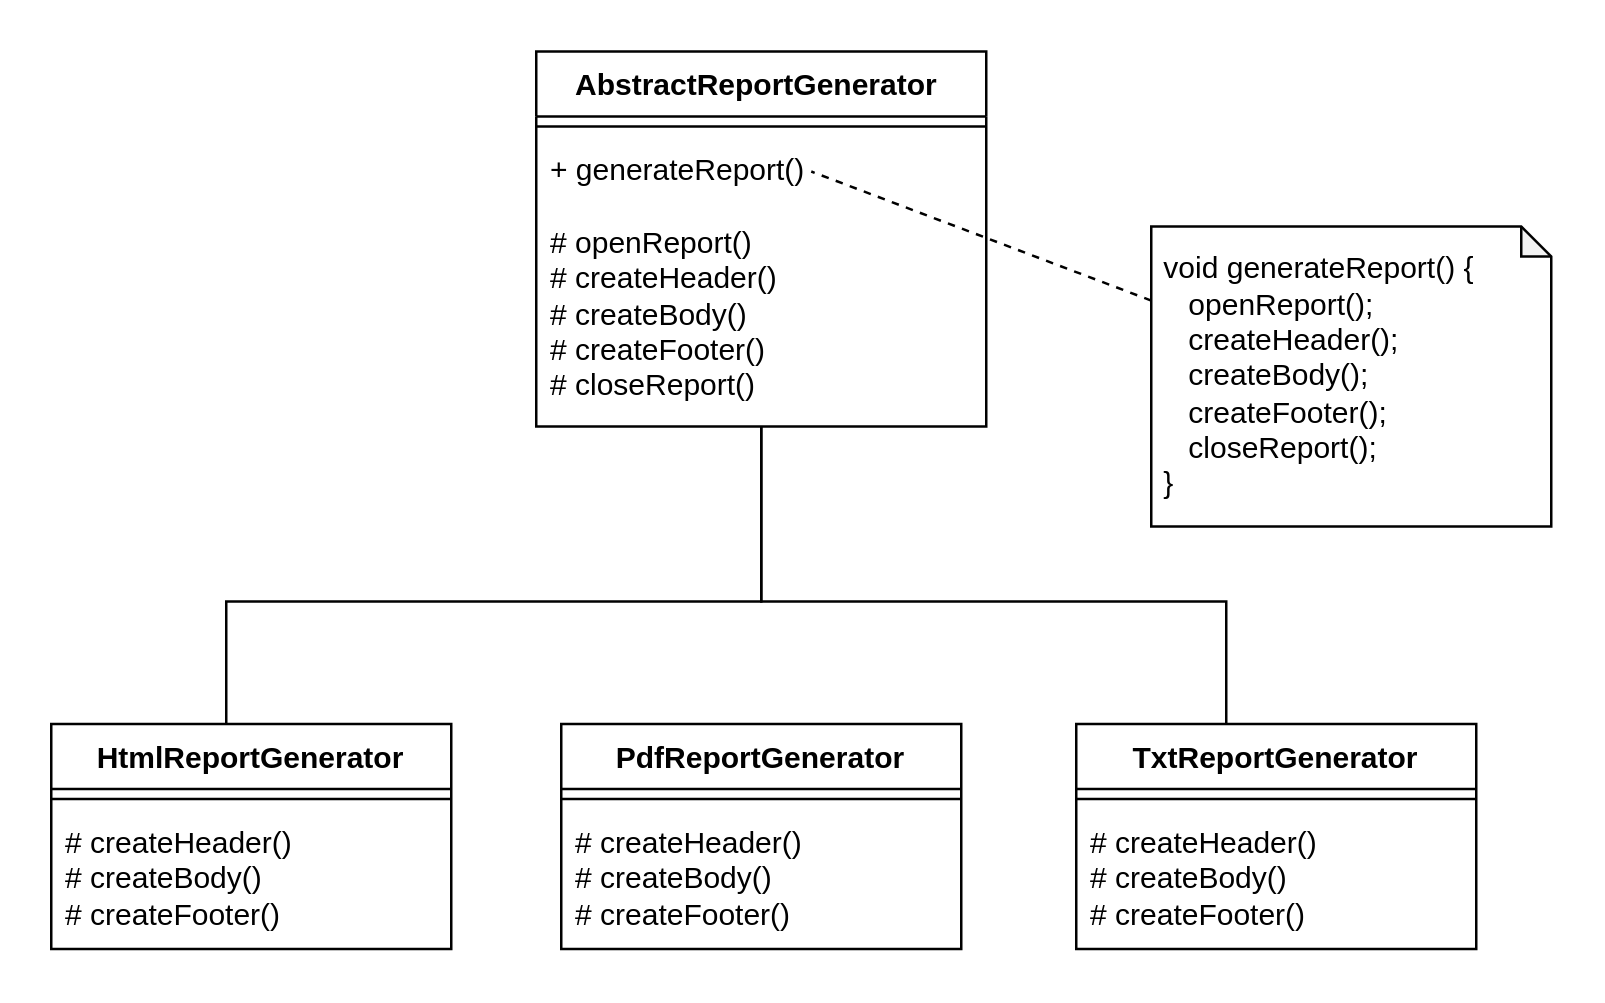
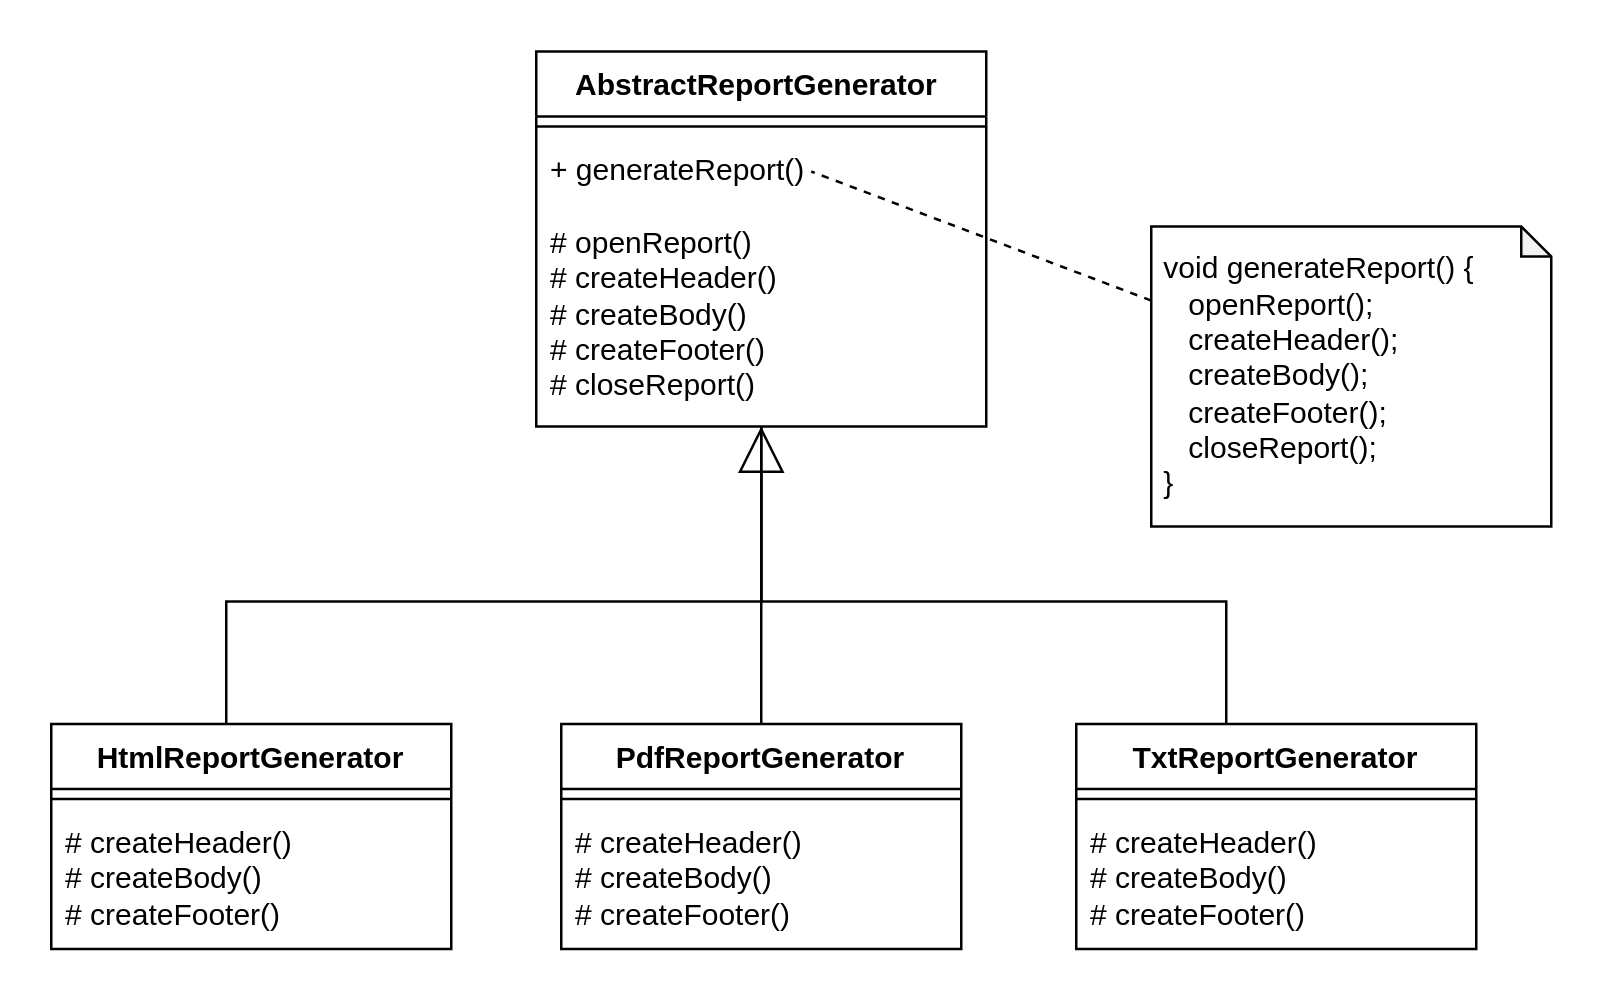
none -> (761, 665)
